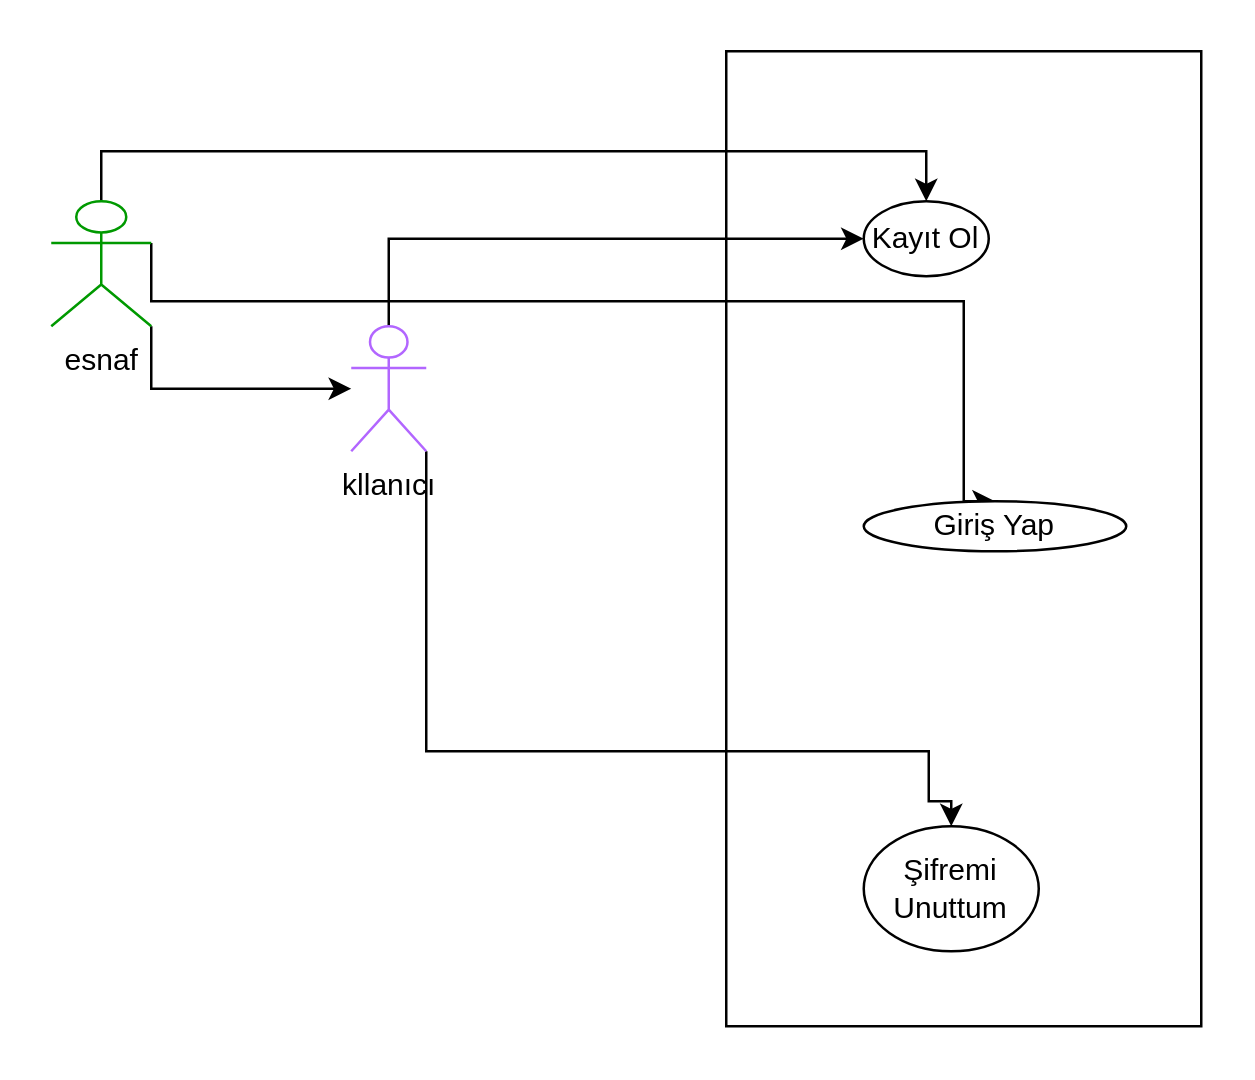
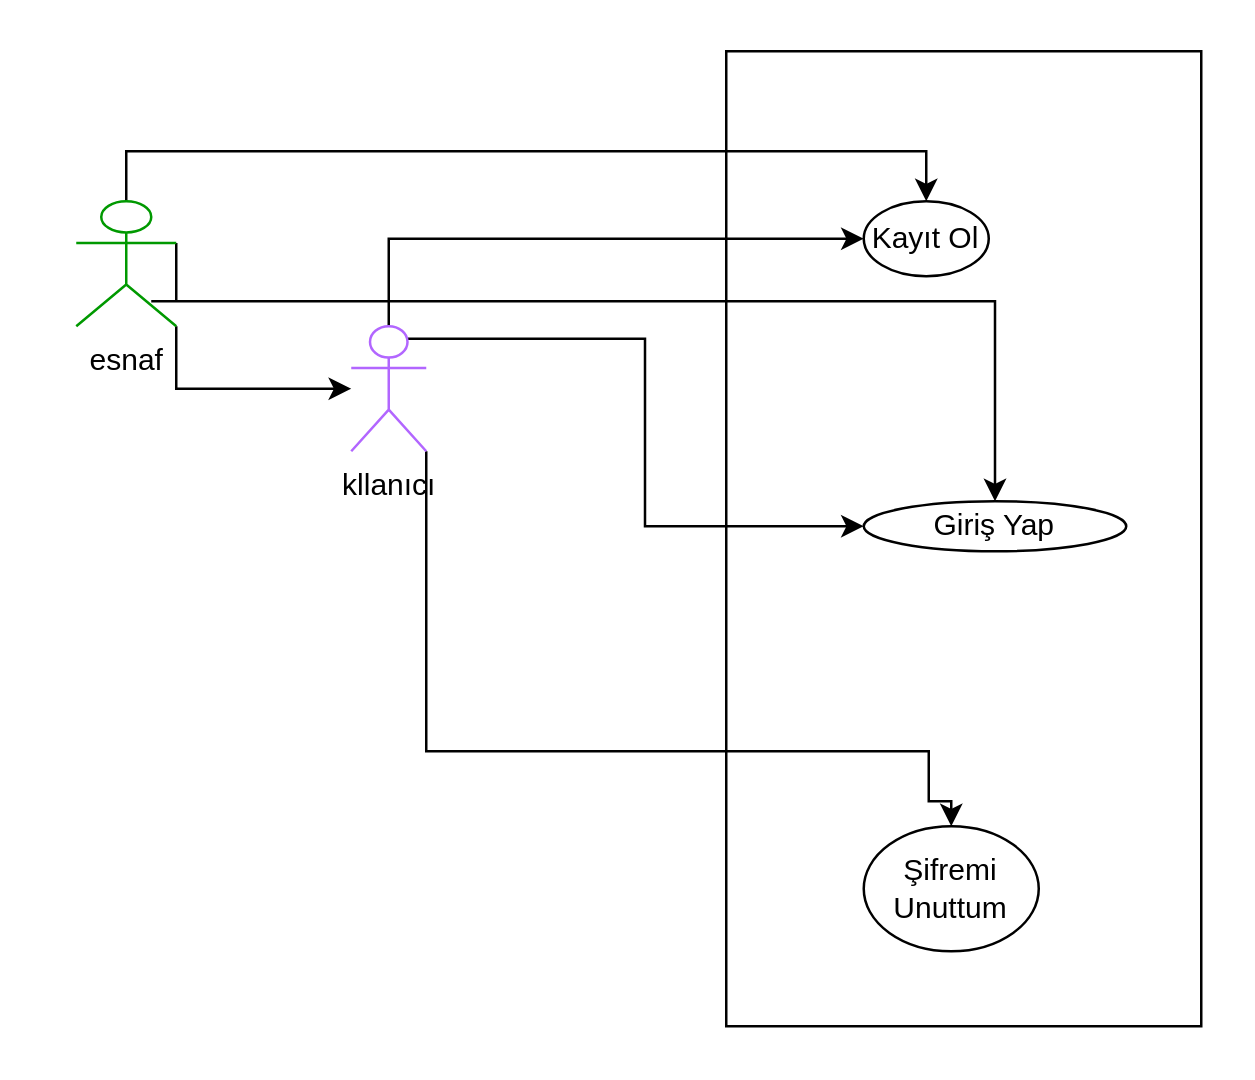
(101, 264) -> (126, 264)
none -> (645, 415)
